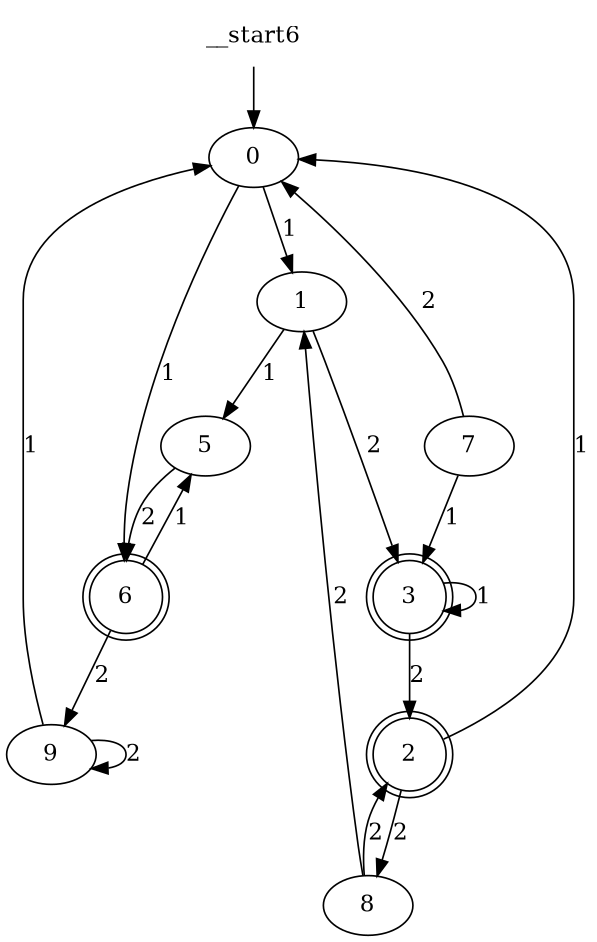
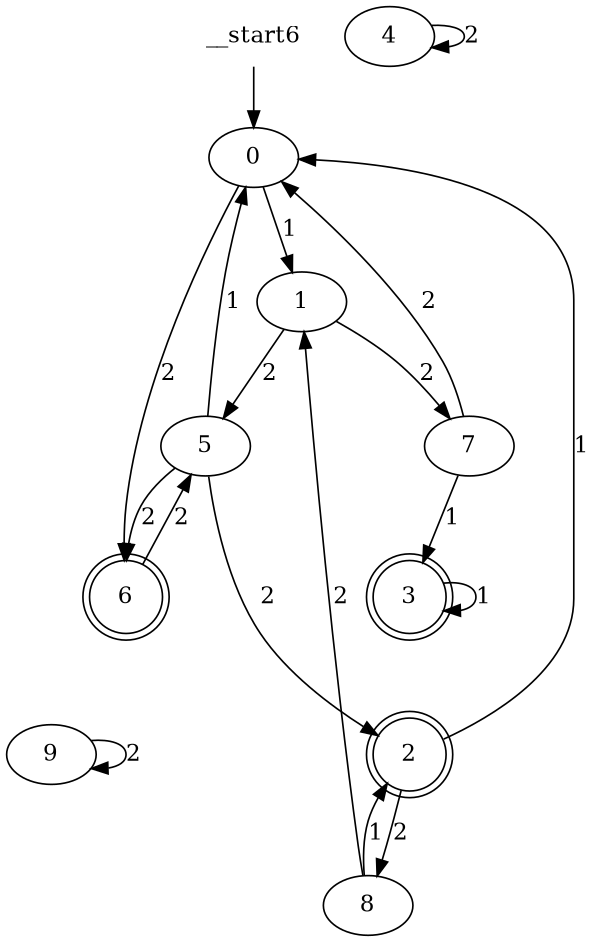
none -> (390, 36)
(169, 374) -> (169, 374)
(270, 374) -> (270, 374)
(23, 398) -> (220, 309)
(354, 438) -> (392, 358)
(182, 518) -> (182, 518)
(410, 667) -> (254, 622)
(91, 670) -> none
(376, 833) -> (376, 833)
